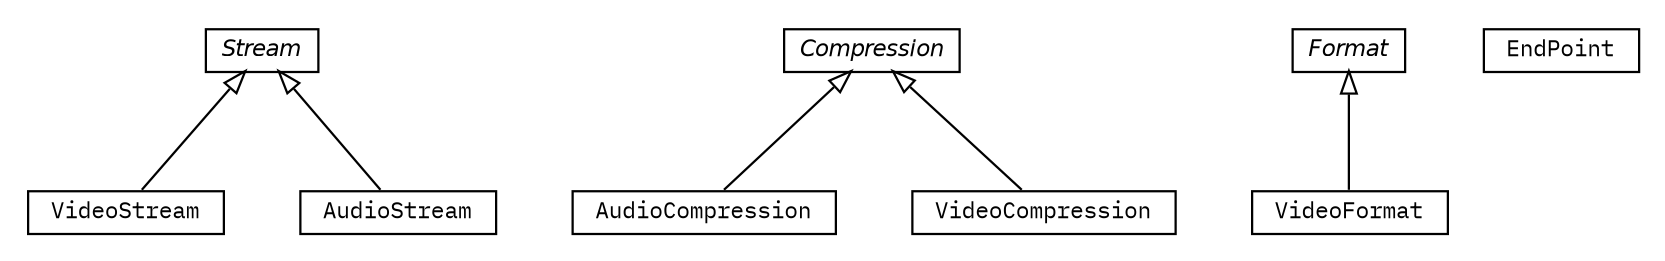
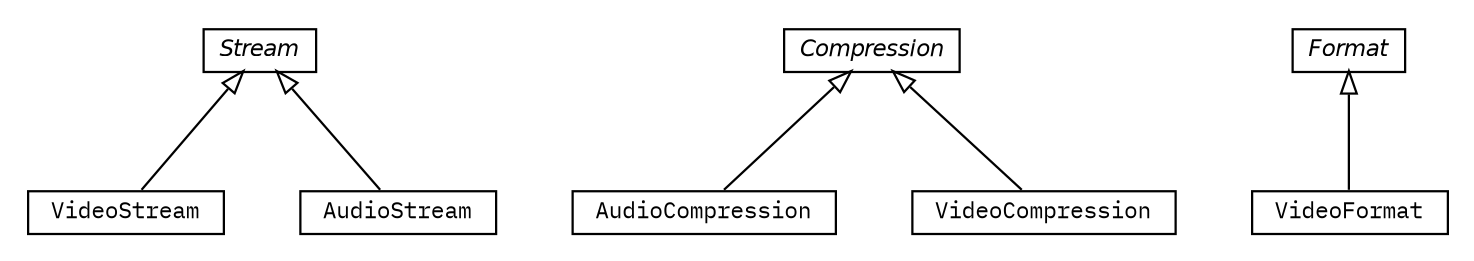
(1560, 50) -> none
